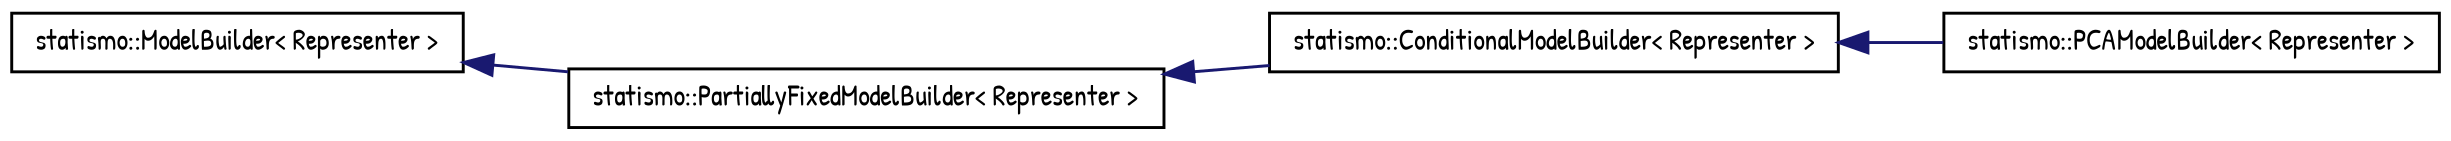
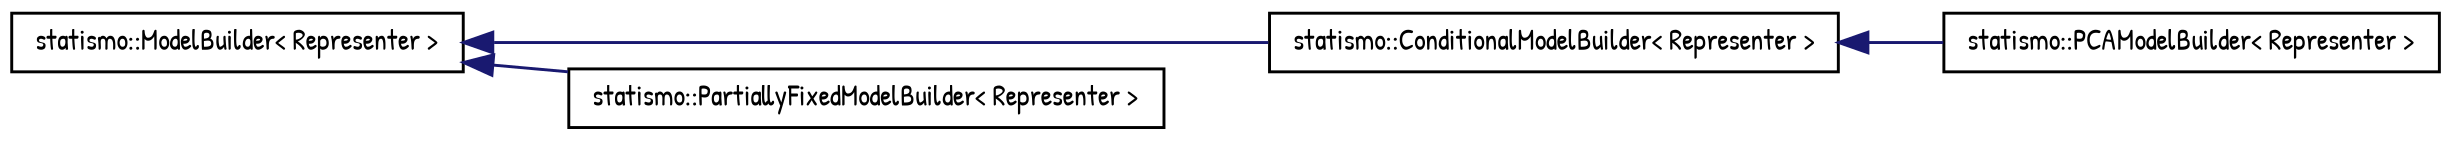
(1232, 69) -> (881, 43)
